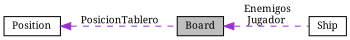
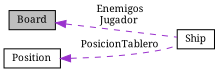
(124, 26) -> (124, 55)
